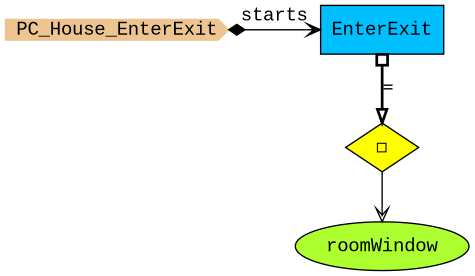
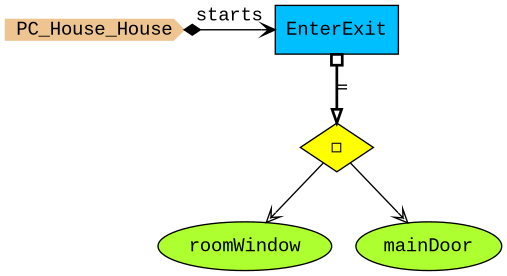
(117, 30) -> (95, 30)
none -> (429, 246)
